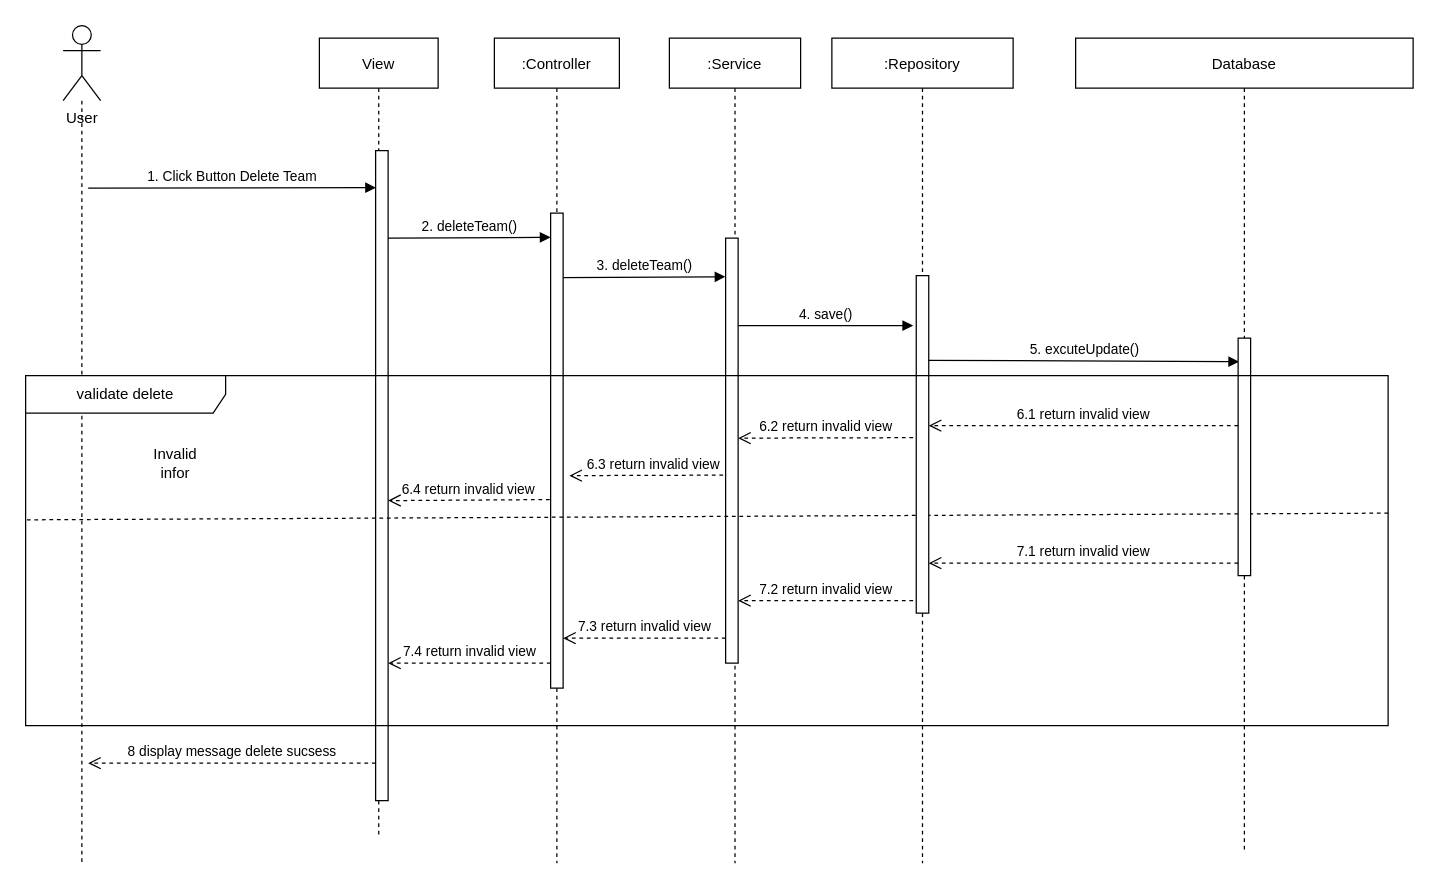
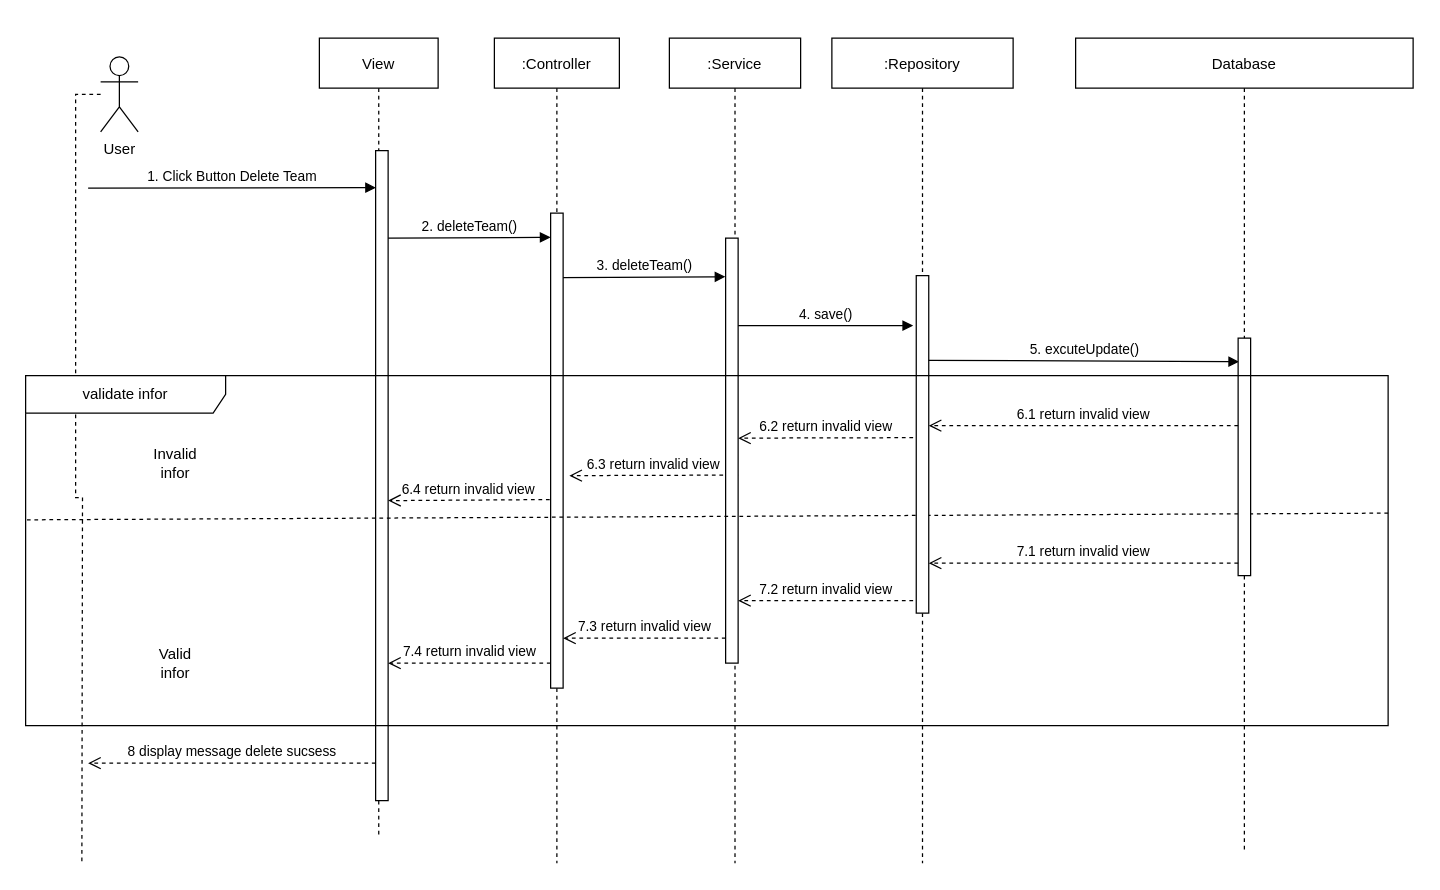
(82, 63) -> (119, 94)
(126, 394) -> (126, 394)
none -> (176, 663)
